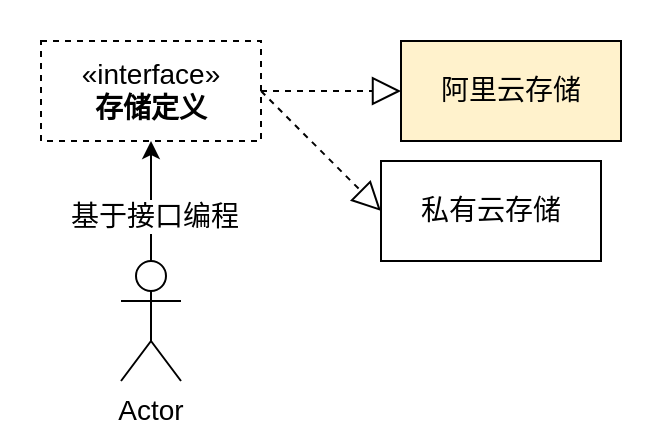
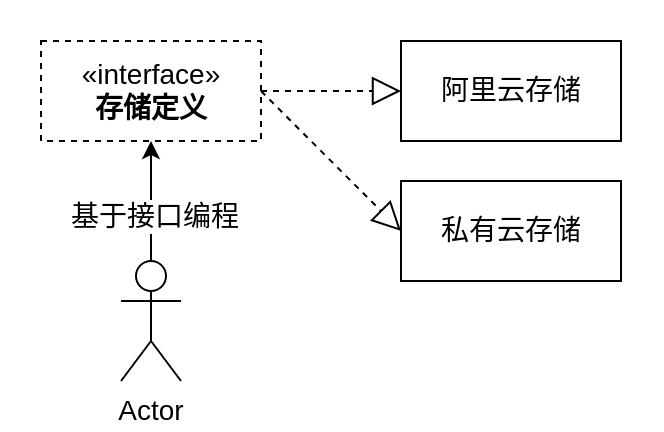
(511, 91) -> (511, 91)
(491, 211) -> (511, 231)
